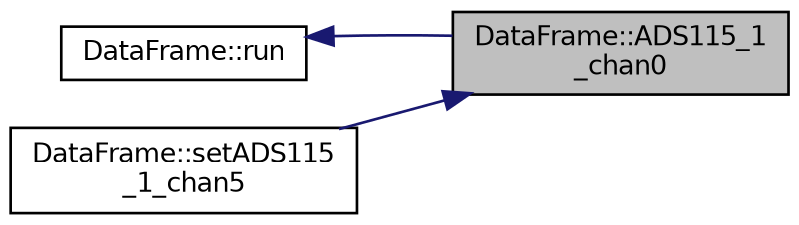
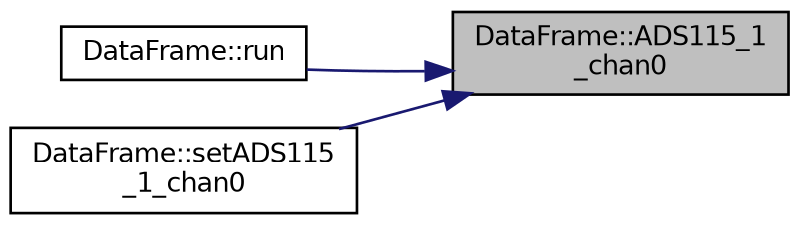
(393, 35) -> (366, 71)
(184, 170) -> (184, 170)
